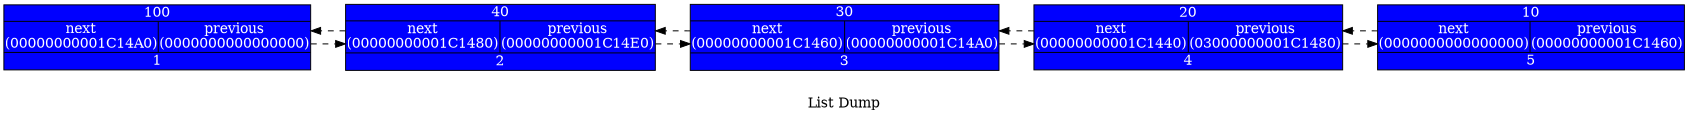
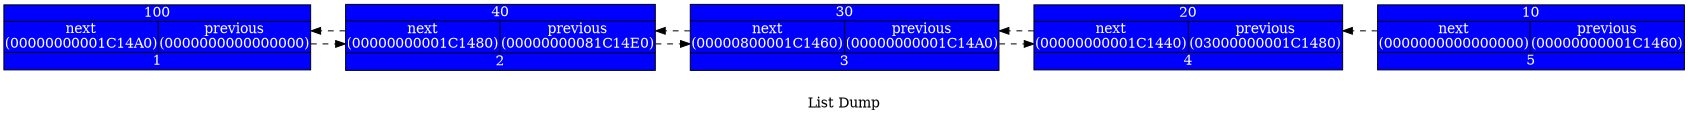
(578, 44) -> (578, 44)
(767, 44) -> (767, 44)
(1355, 44) -> none
